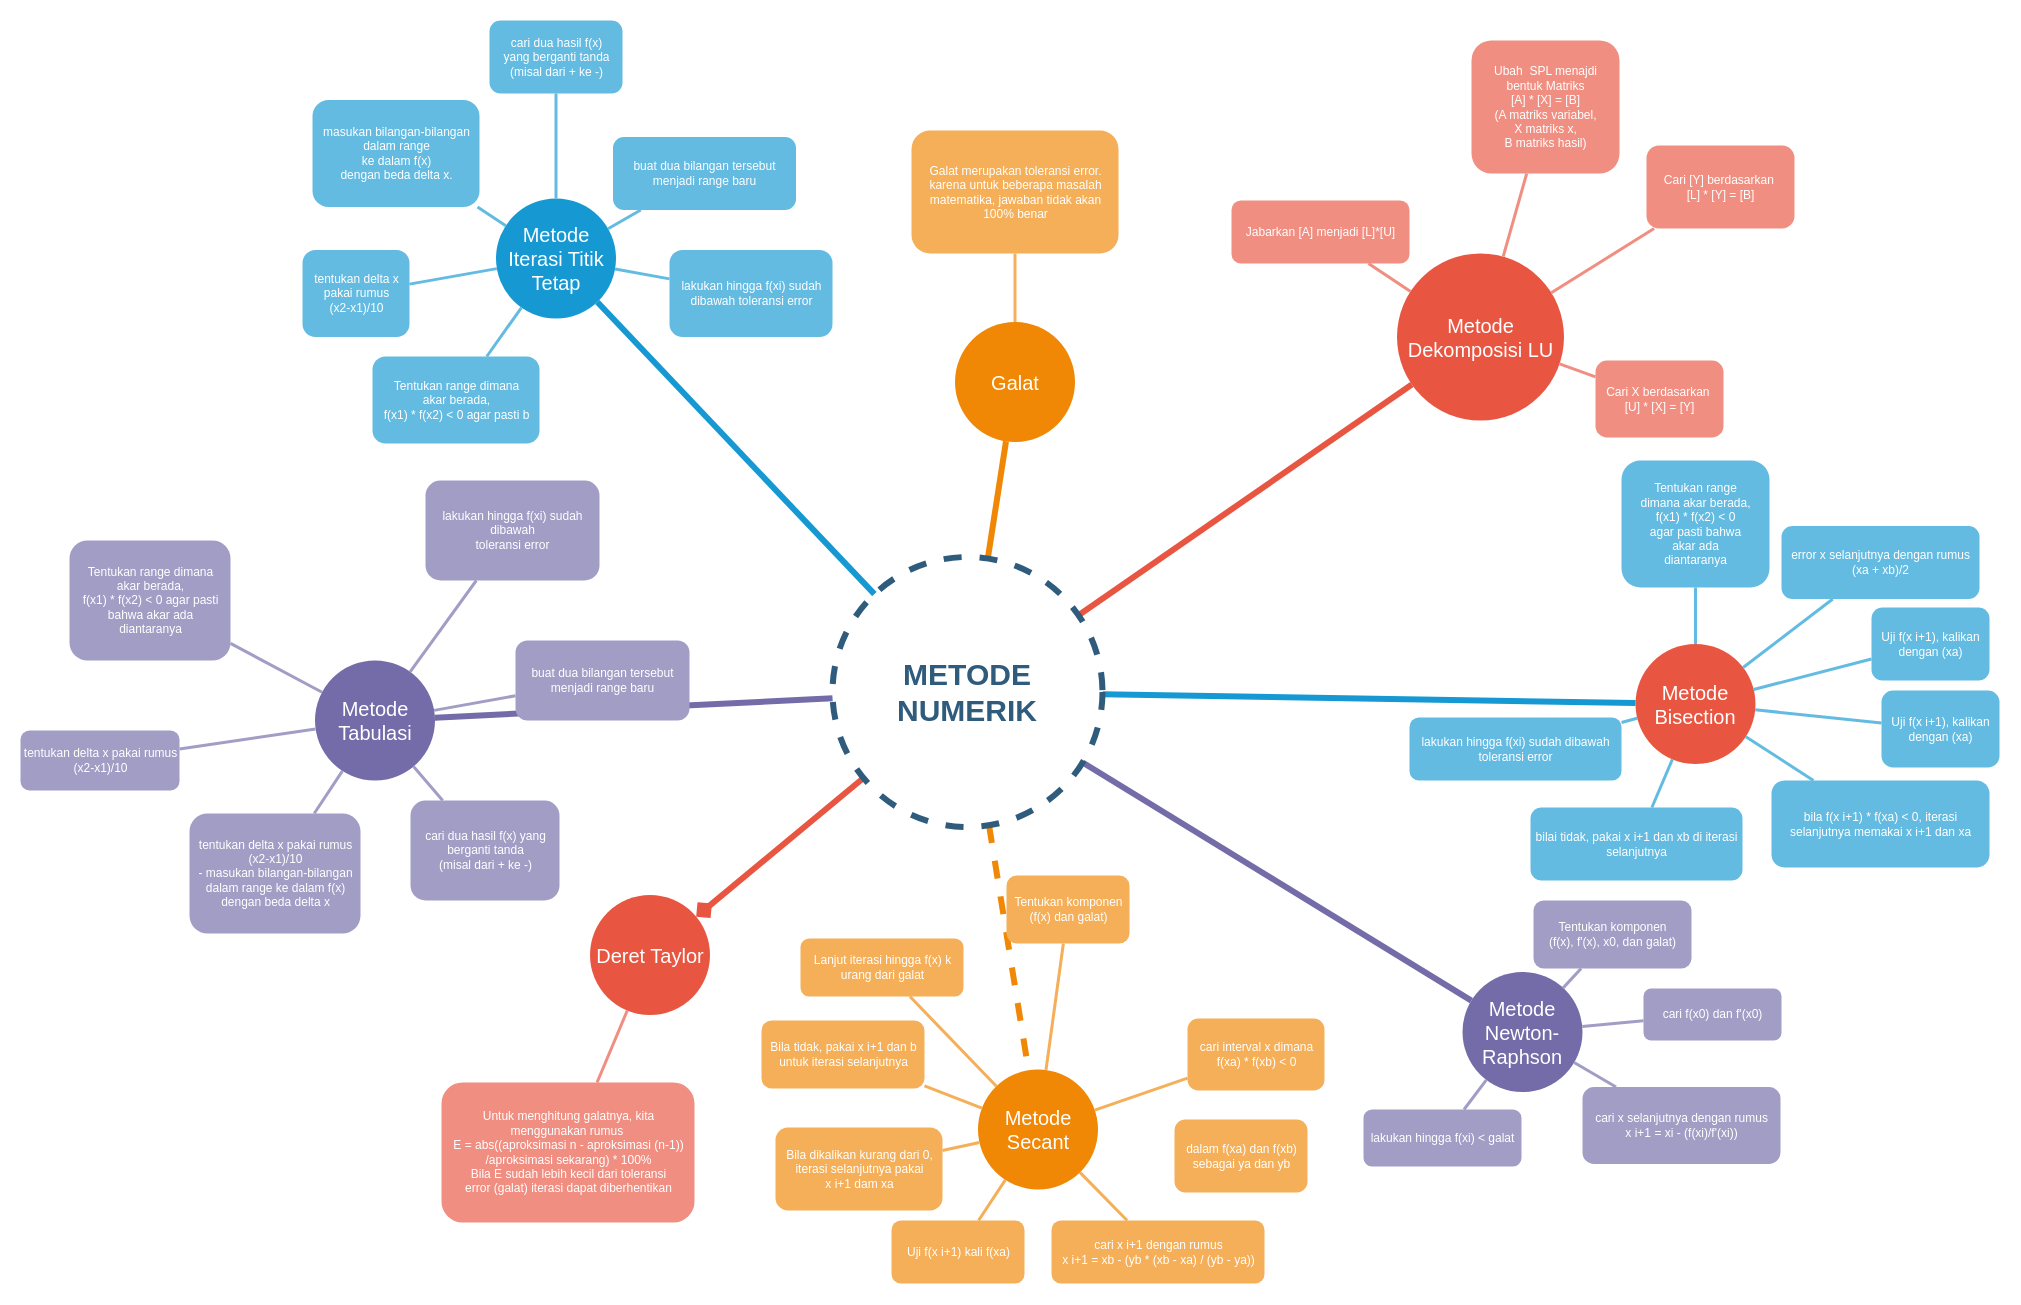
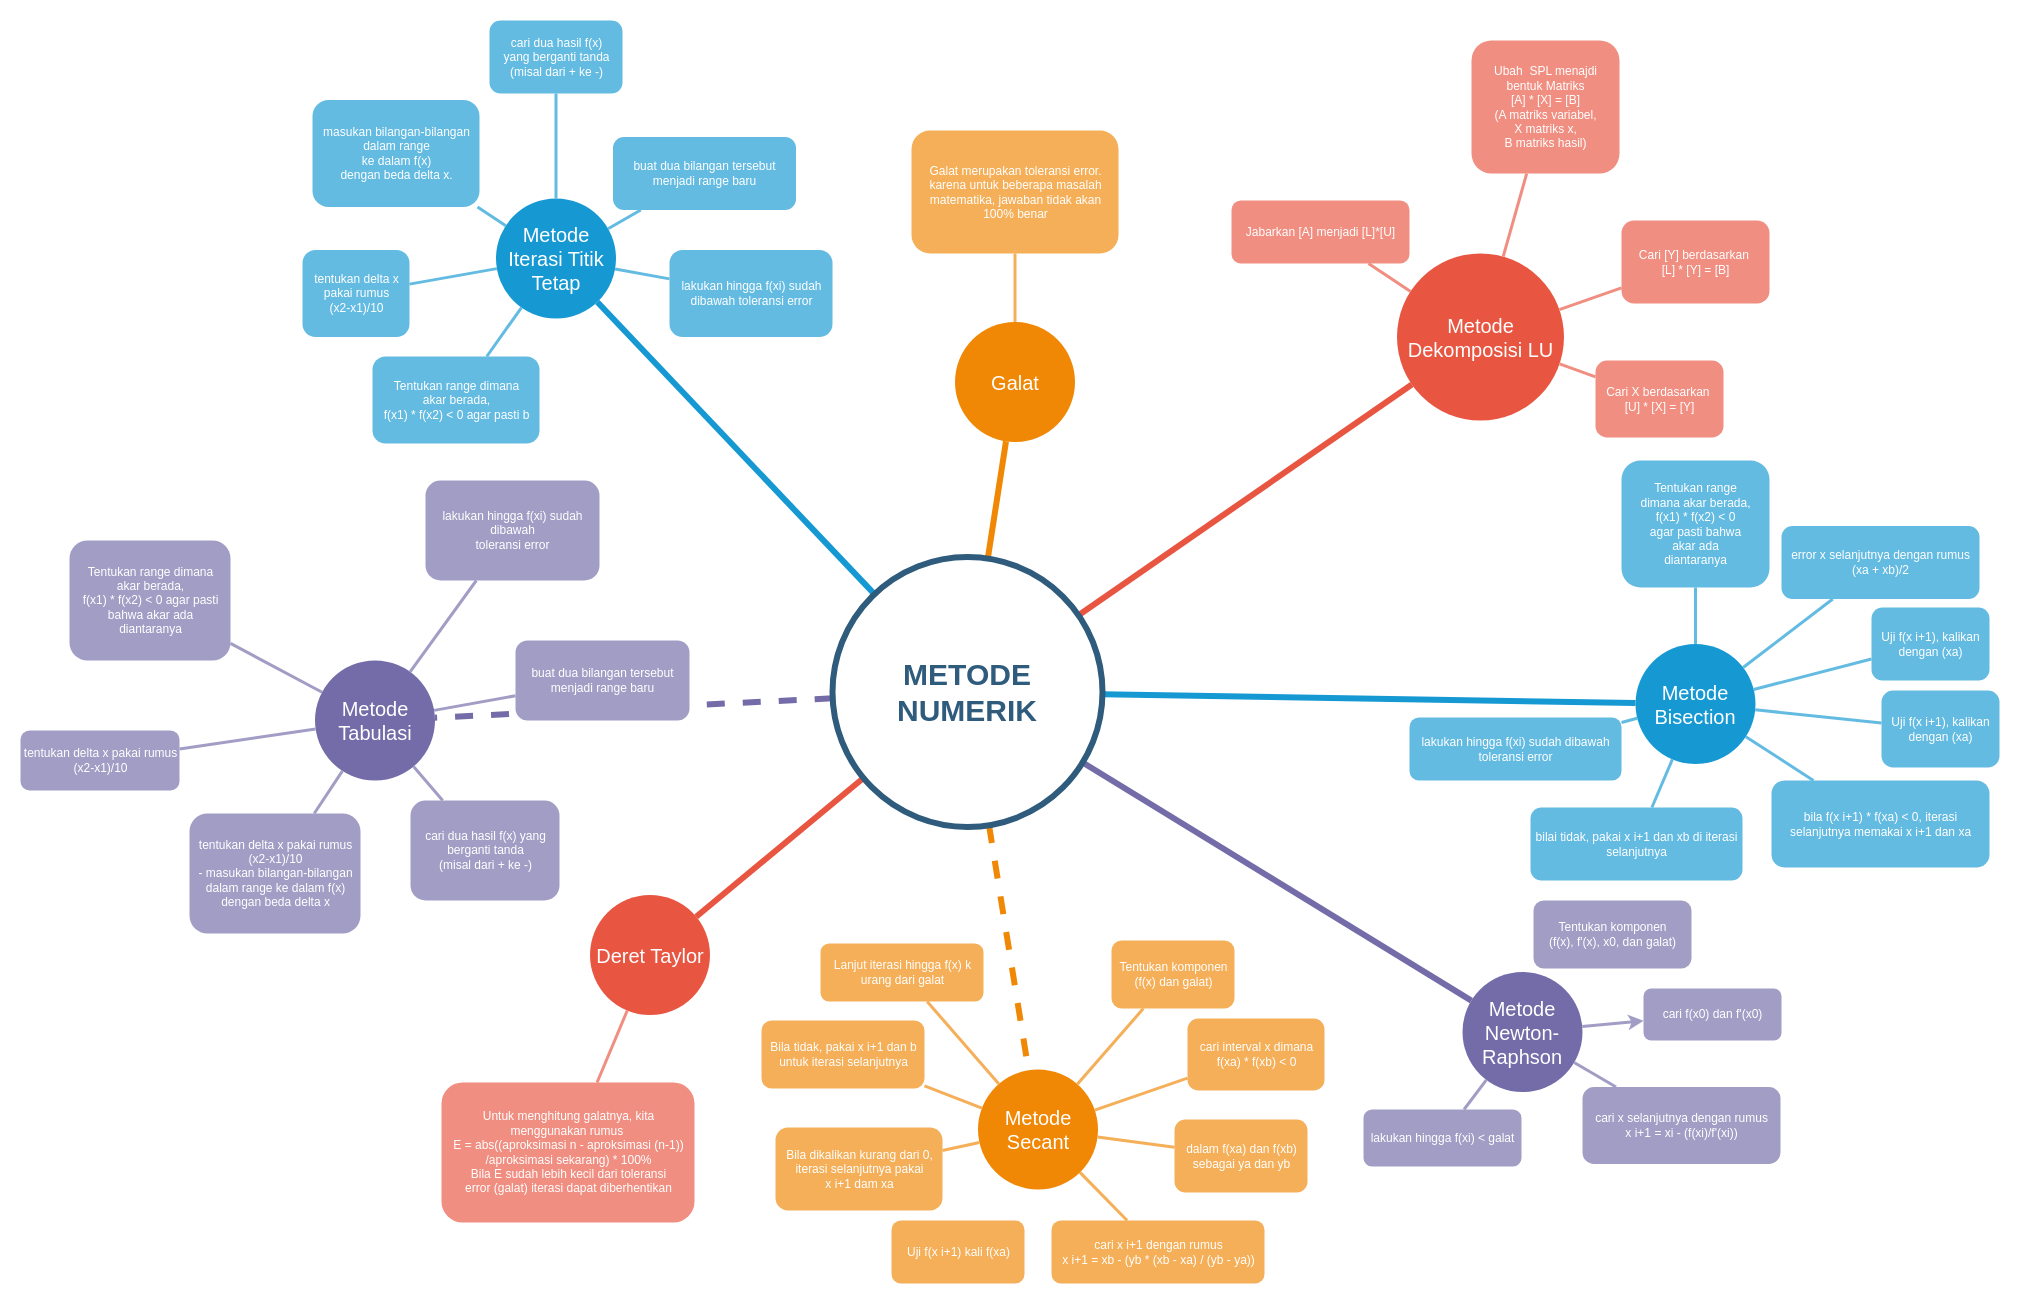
(1721, 187) -> (1696, 262)
(968, 692) -> (968, 692)
(806, 700) -> (806, 700)
(1696, 704) -> (1696, 704)
(709, 906) -> (702, 912)
(1068, 910) -> (1173, 975)
(882, 968) -> (902, 973)
(1572, 978) -> none
(1636, 1022) -> (1631, 1022)
none -> (1136, 1142)
(992, 1200) -> none
